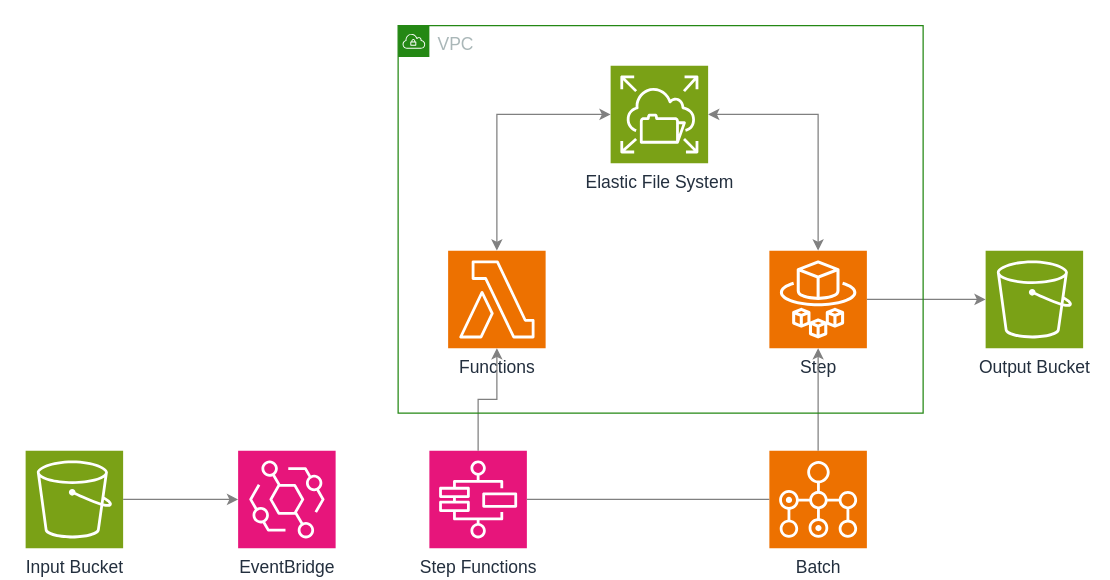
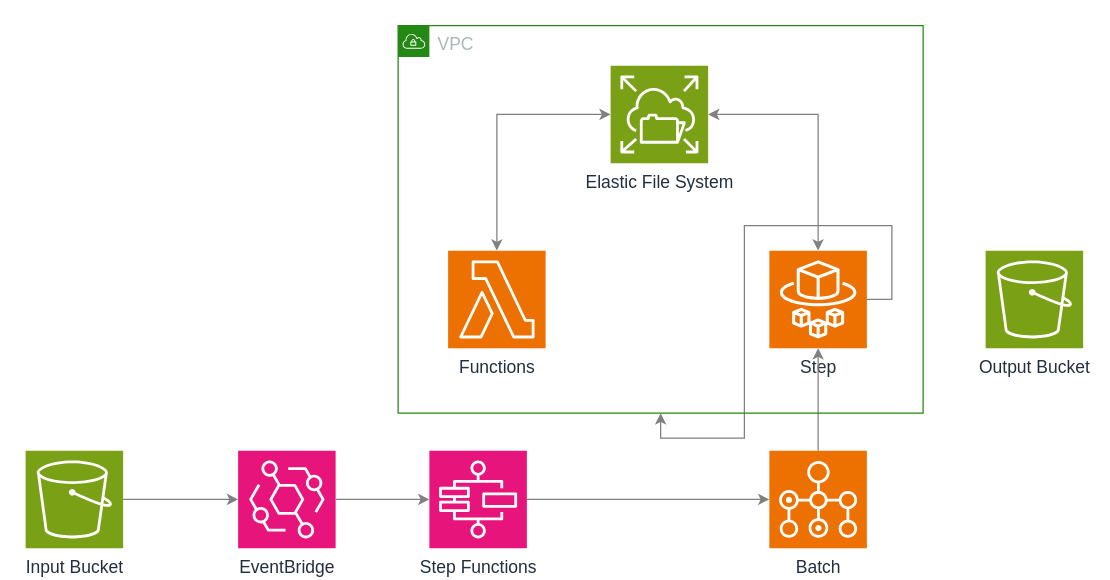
(933, 299) -> (744, 270)
(483, 399) -> none
none -> (378, 499)
(763, 499) -> (759, 499)
